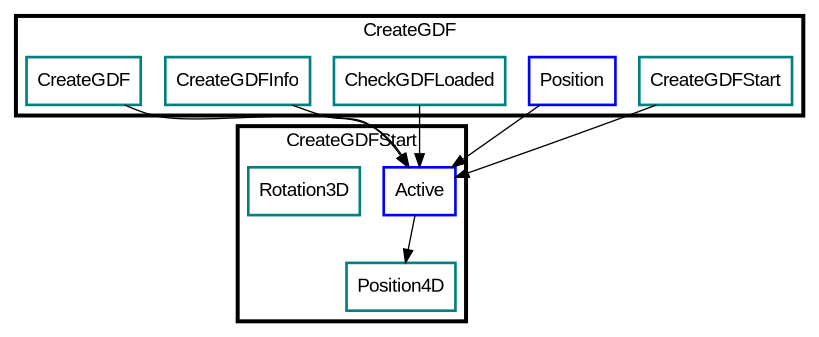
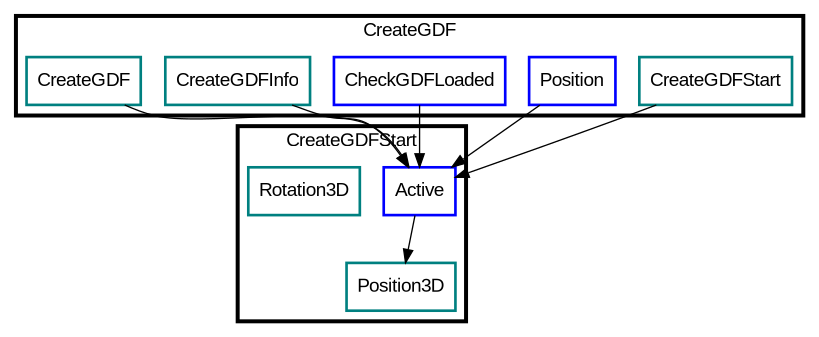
(420, 81) -> (420, 81)
(401, 287) -> (401, 287)
